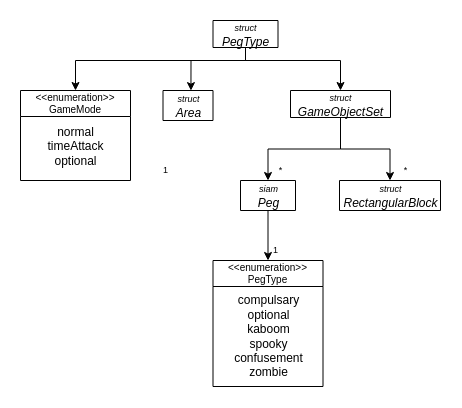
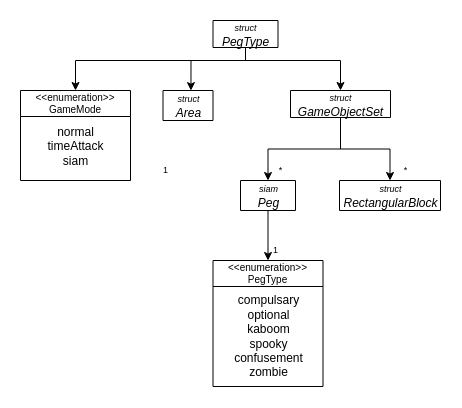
(76, 147) -> (76, 147)
